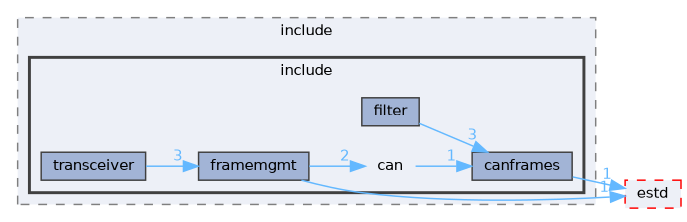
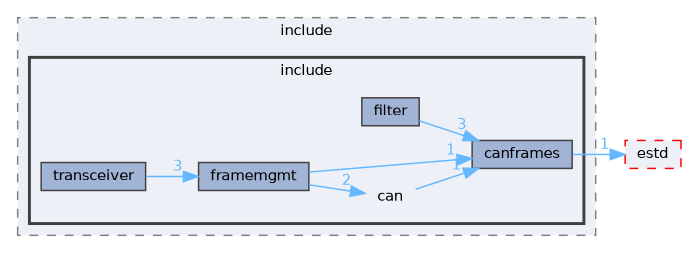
(455, 199) -> (383, 166)
